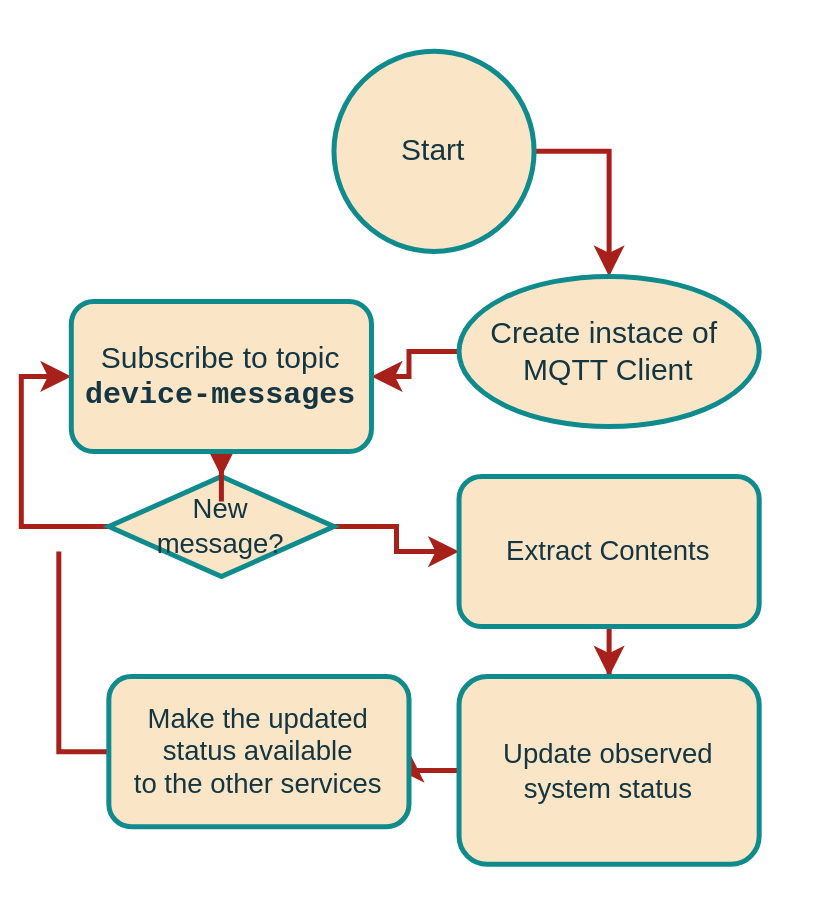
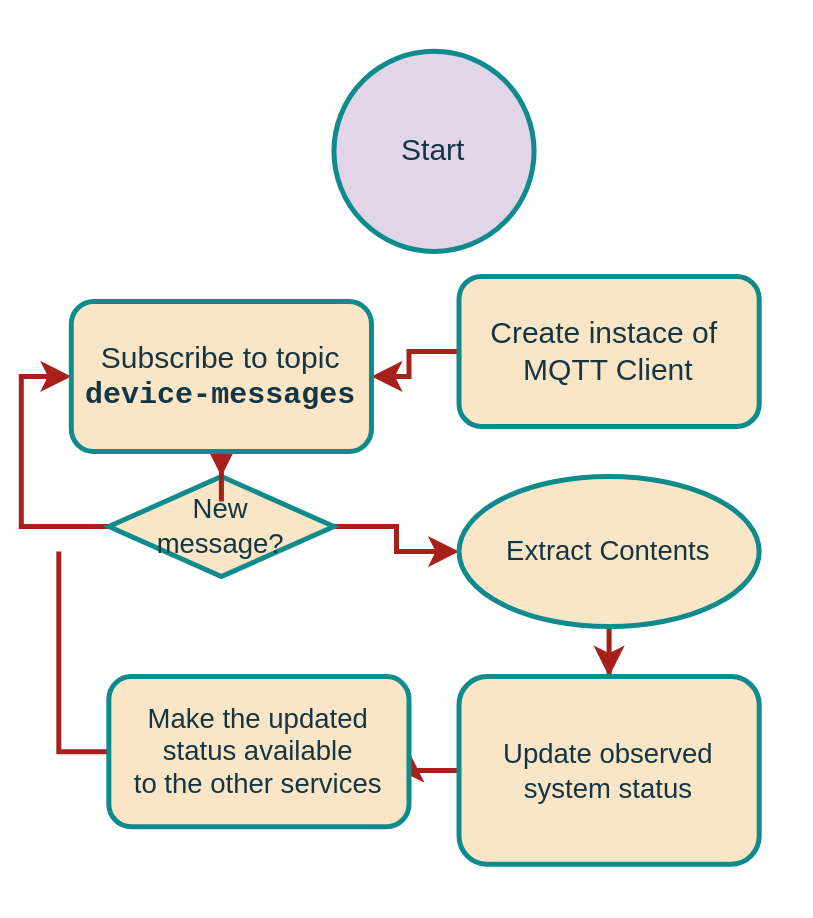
(434, 151) -> (434, 151)
(609, 165) -> none
(609, 351) -> (609, 351)
(609, 551) -> (609, 551)
